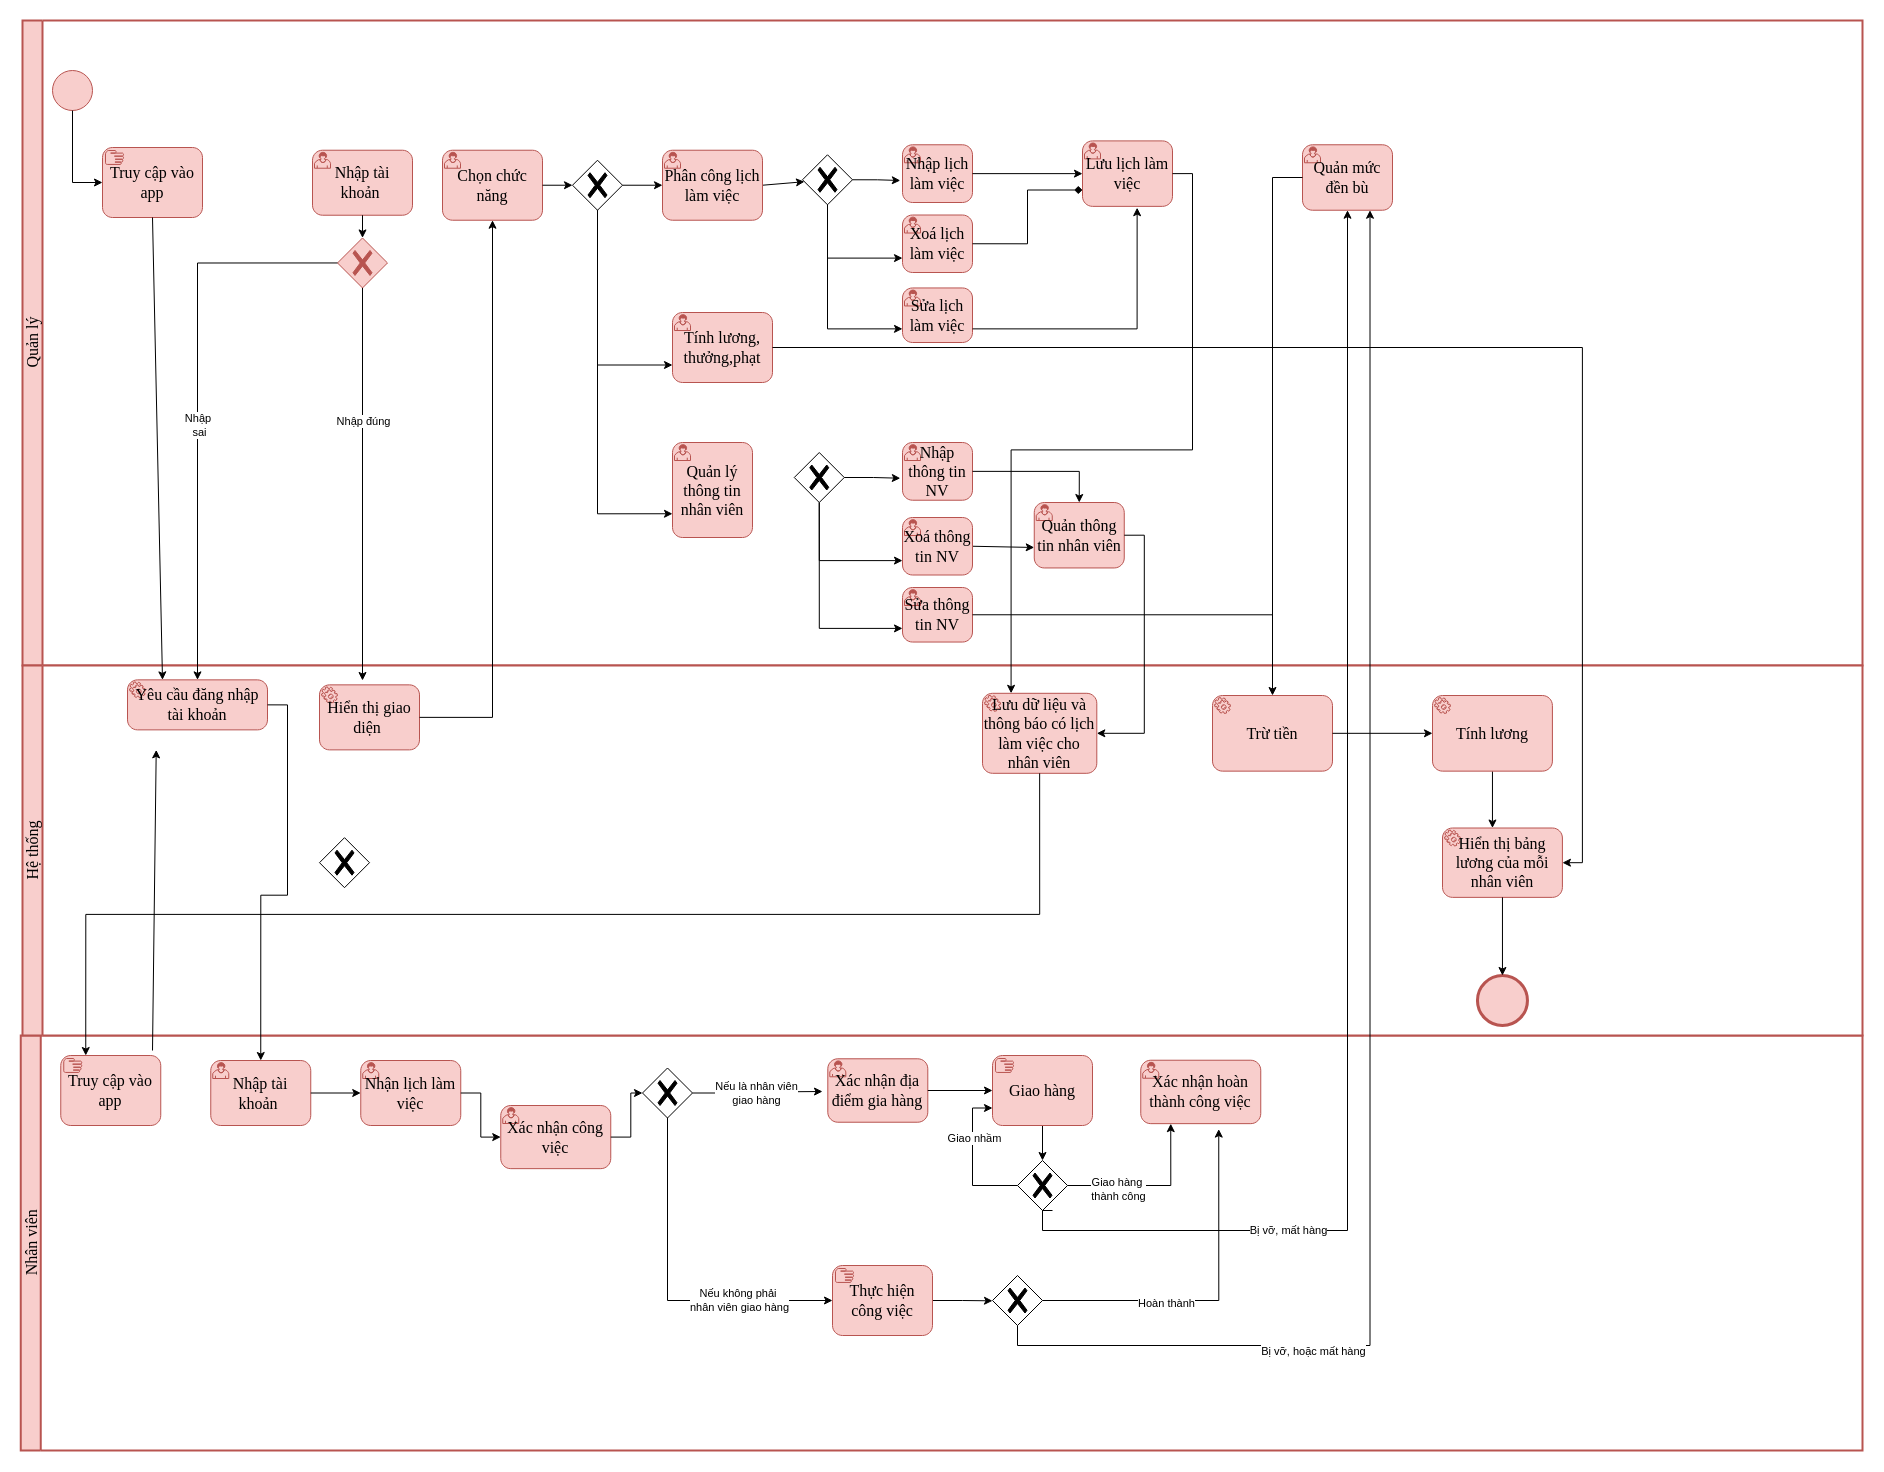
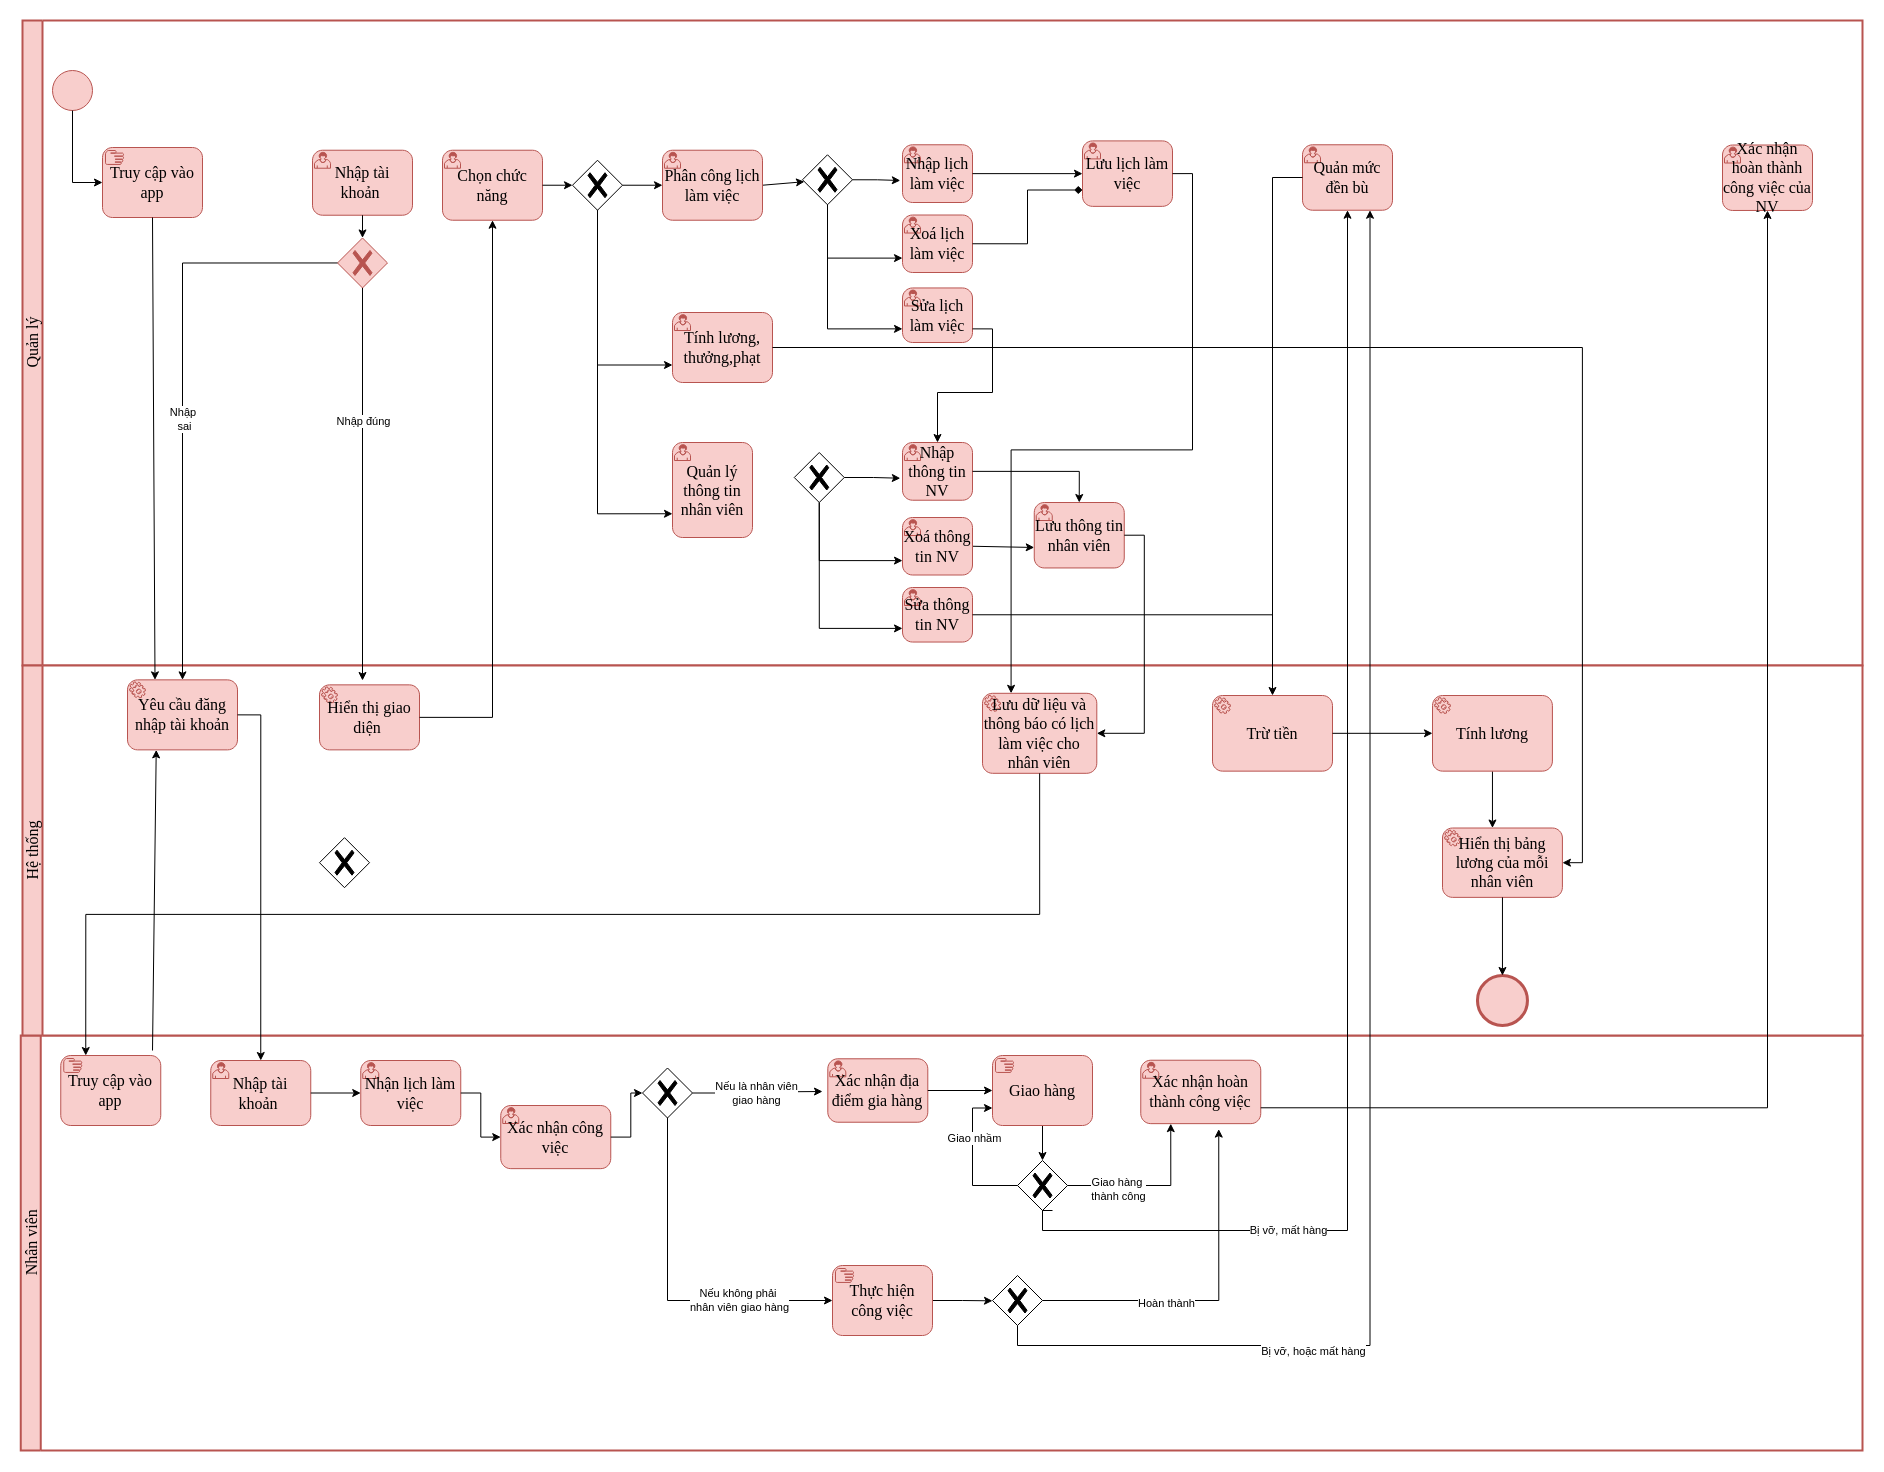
none -> (1768, 178)
(1120, 329) -> (977, 393)
(1080, 536) -> (1080, 536)
(198, 705) -> (183, 715)
none -> (1768, 916)
